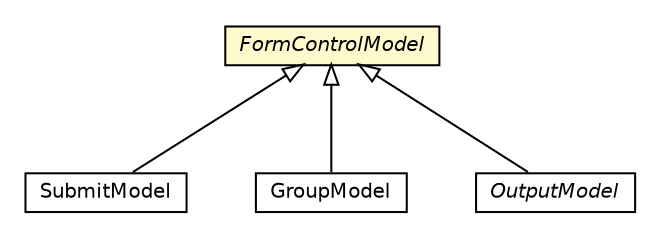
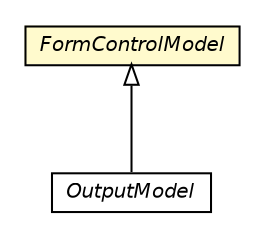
(105, 192) -> none
(331, 192) -> none
